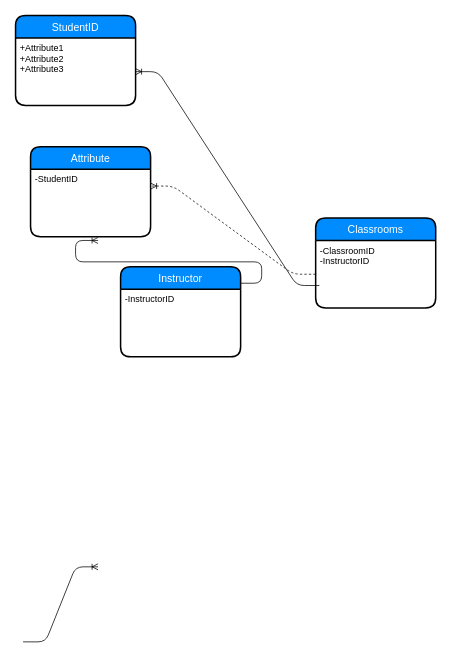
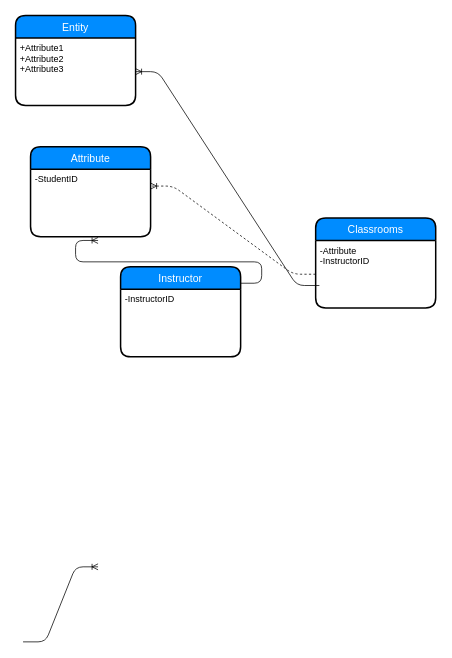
(75, 27) -> (75, 27)
(349, 251) -> (344, 251)
